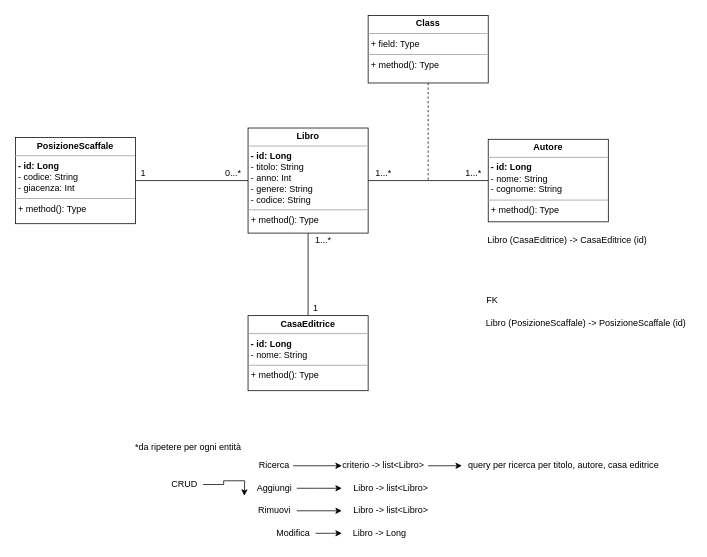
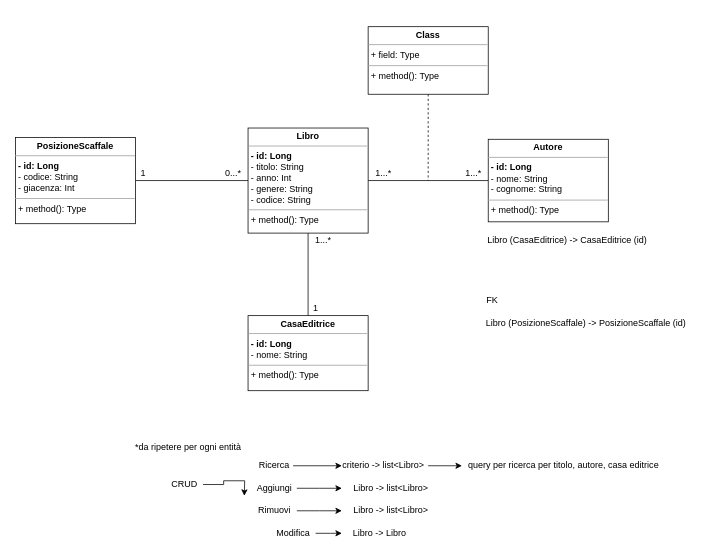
(428, 49) -> (428, 60)
(380, 533) -> (380, 533)
